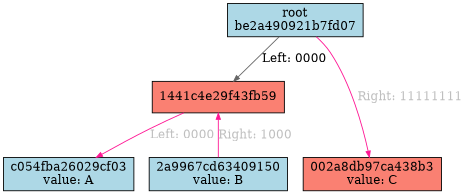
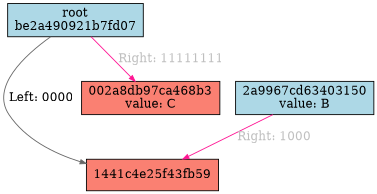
(218, 97) -> (152, 175)
(69, 174) -> none
(218, 174) -> (305, 98)
(372, 174) -> (151, 98)
